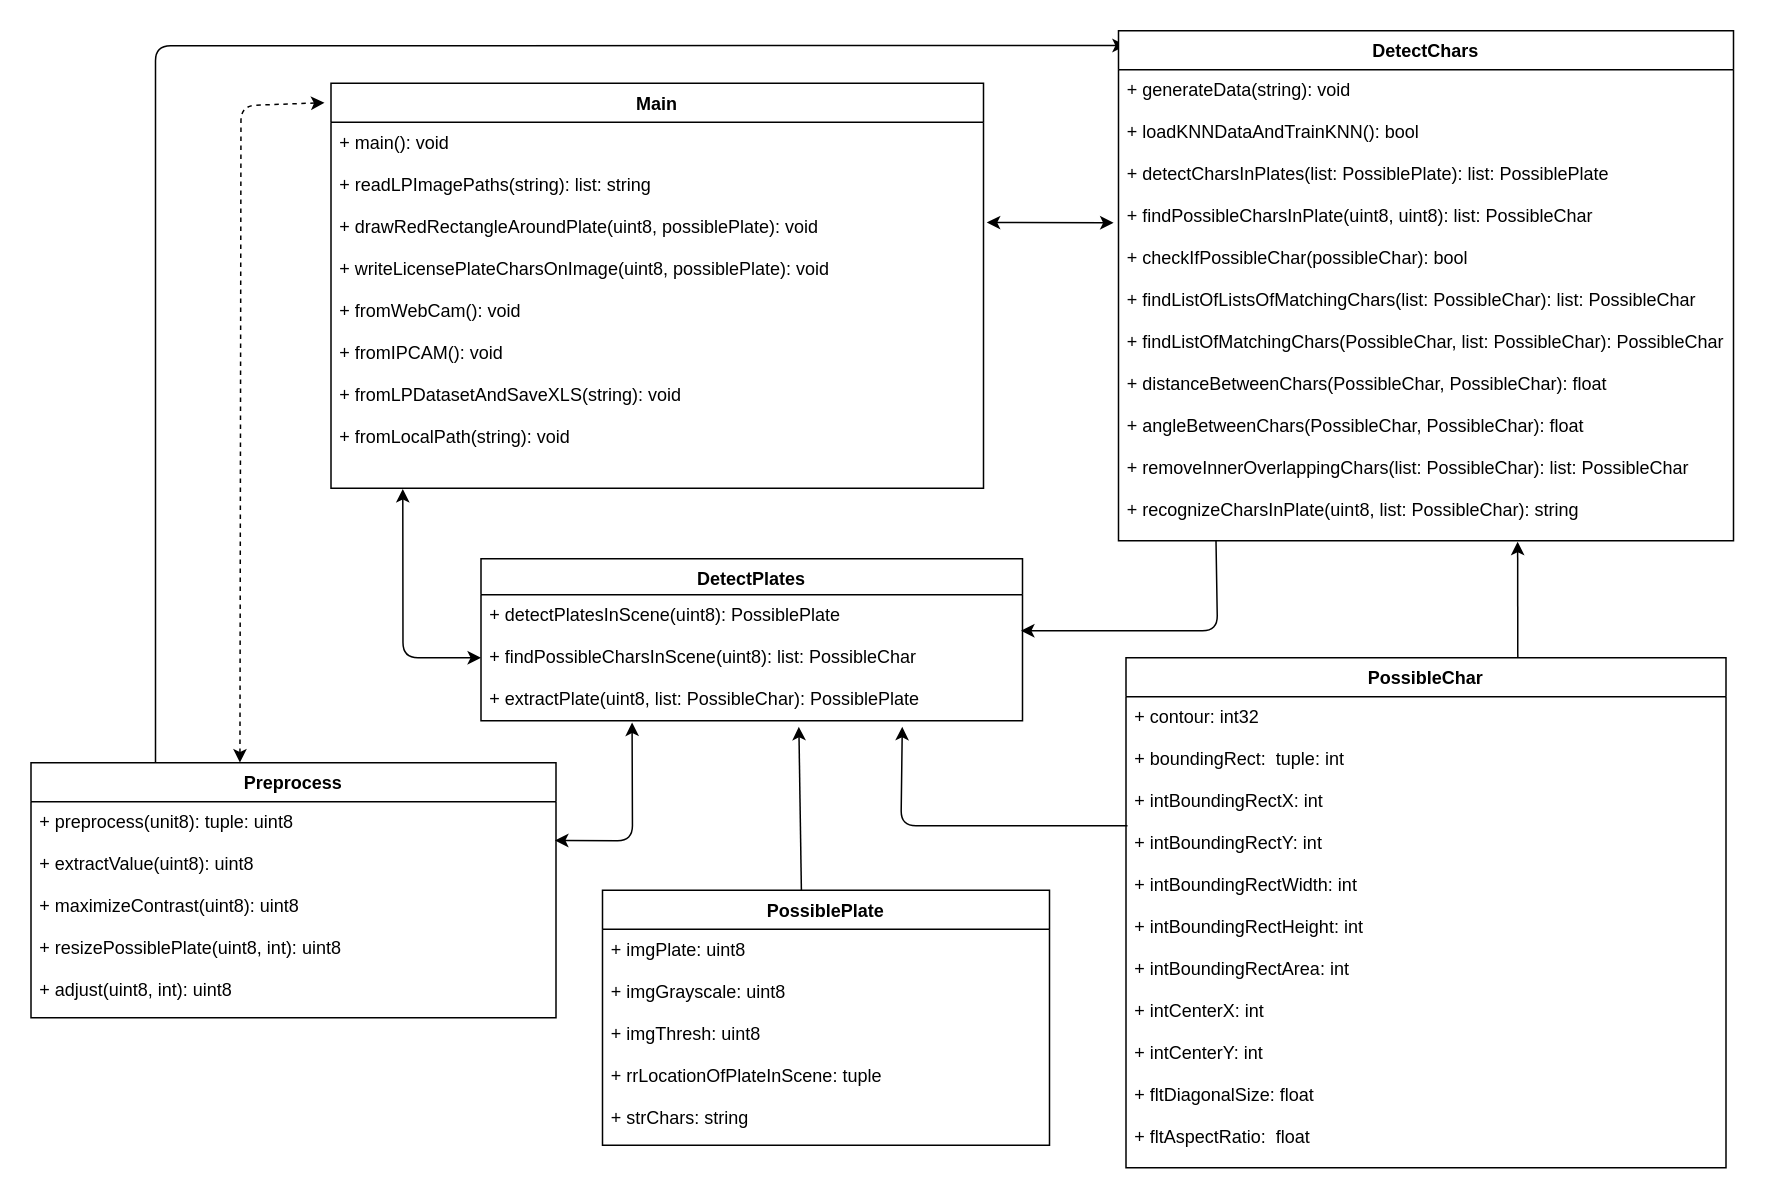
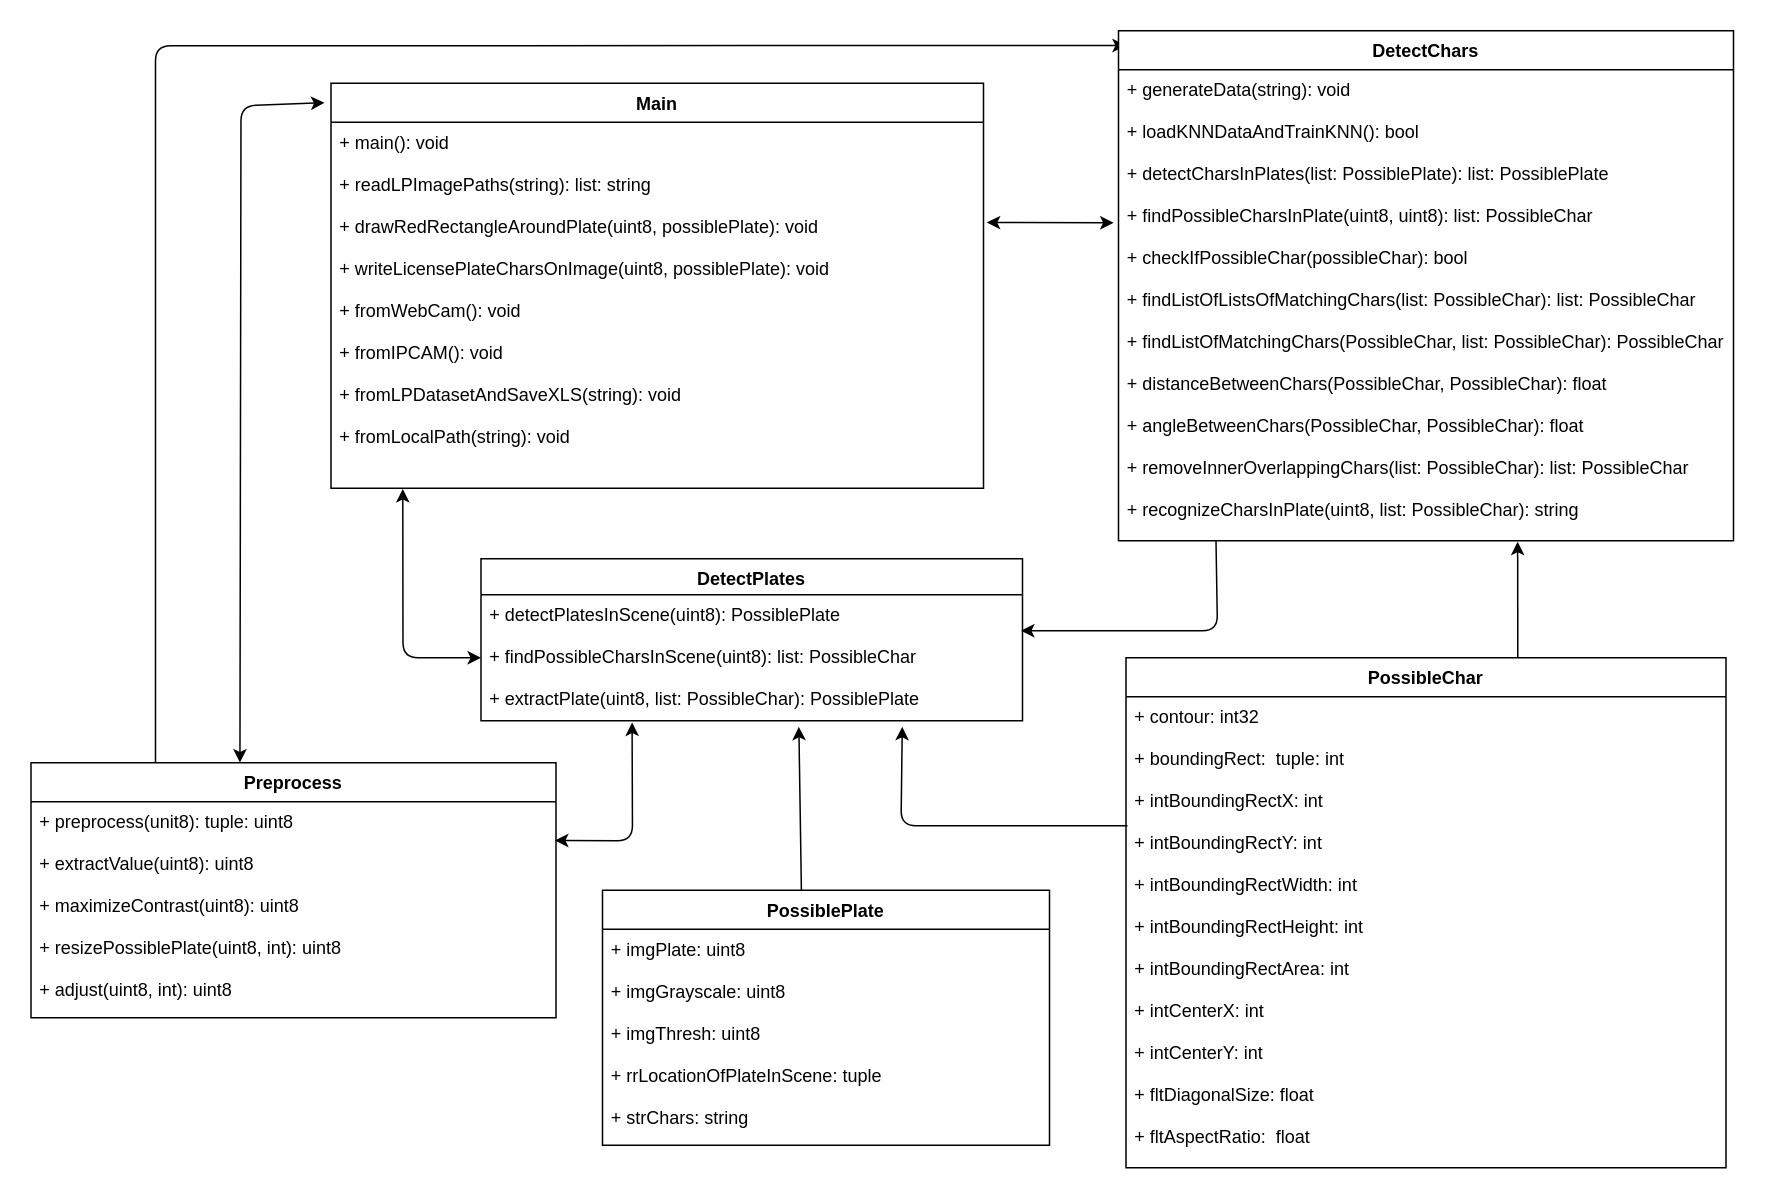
(240, 398) -> (240, 398)
